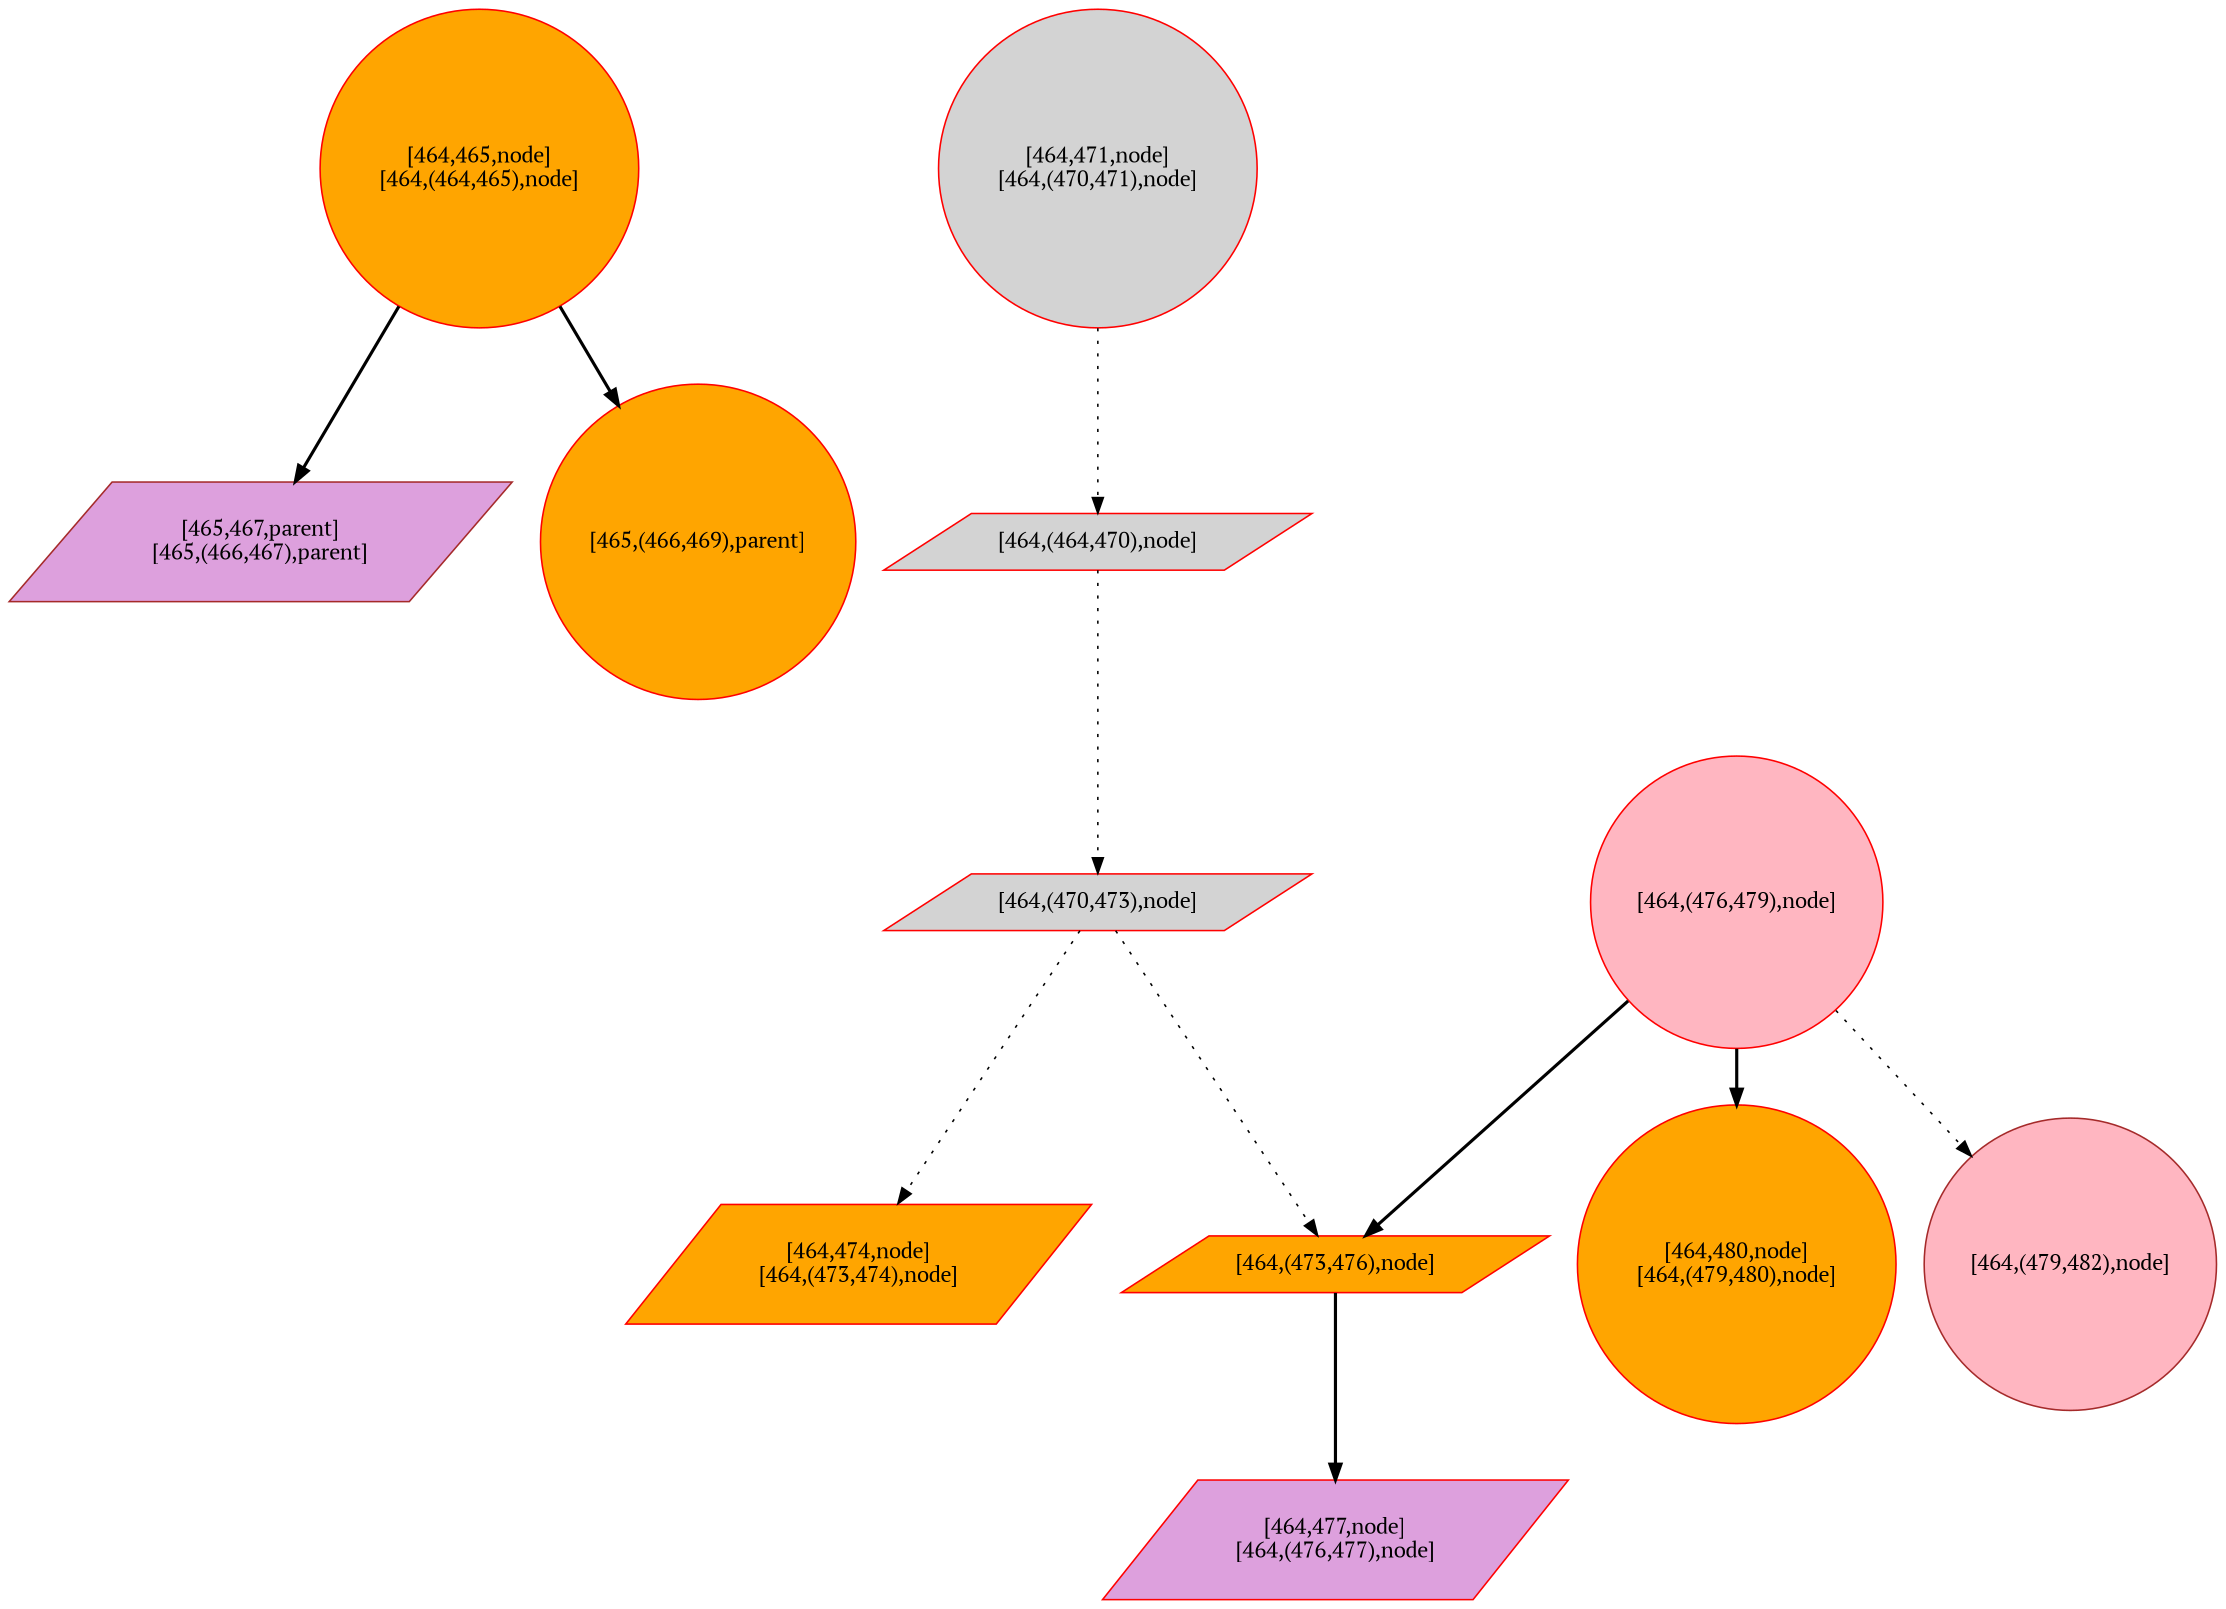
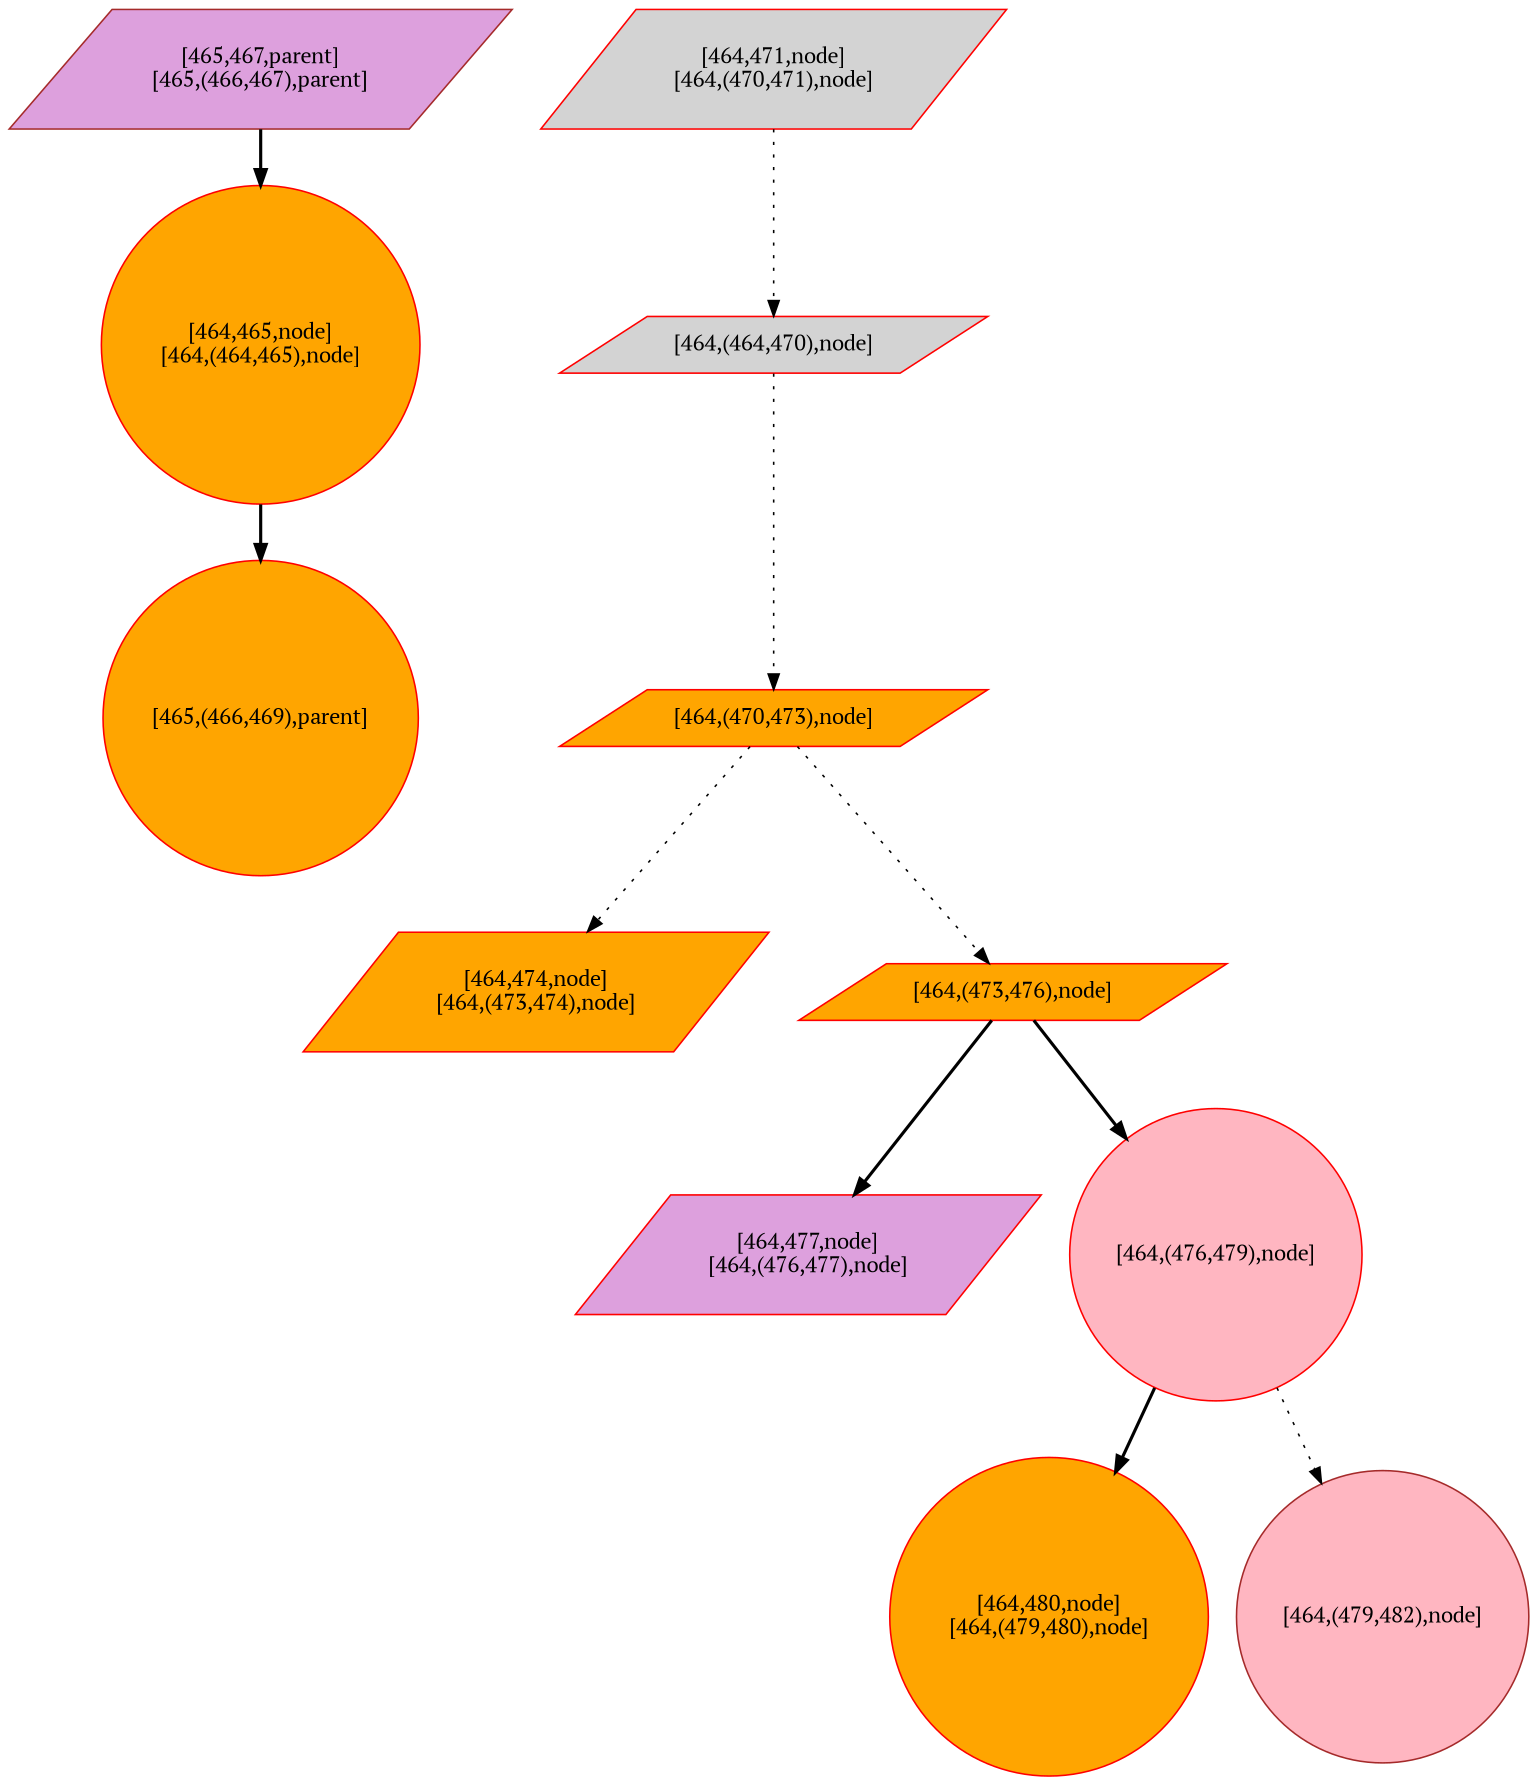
(1098, 169) -> (774, 69)
(351, 387) -> (261, 149)
(1098, 902) -> (774, 718)
(1503, 1113) -> (1075, 1073)
